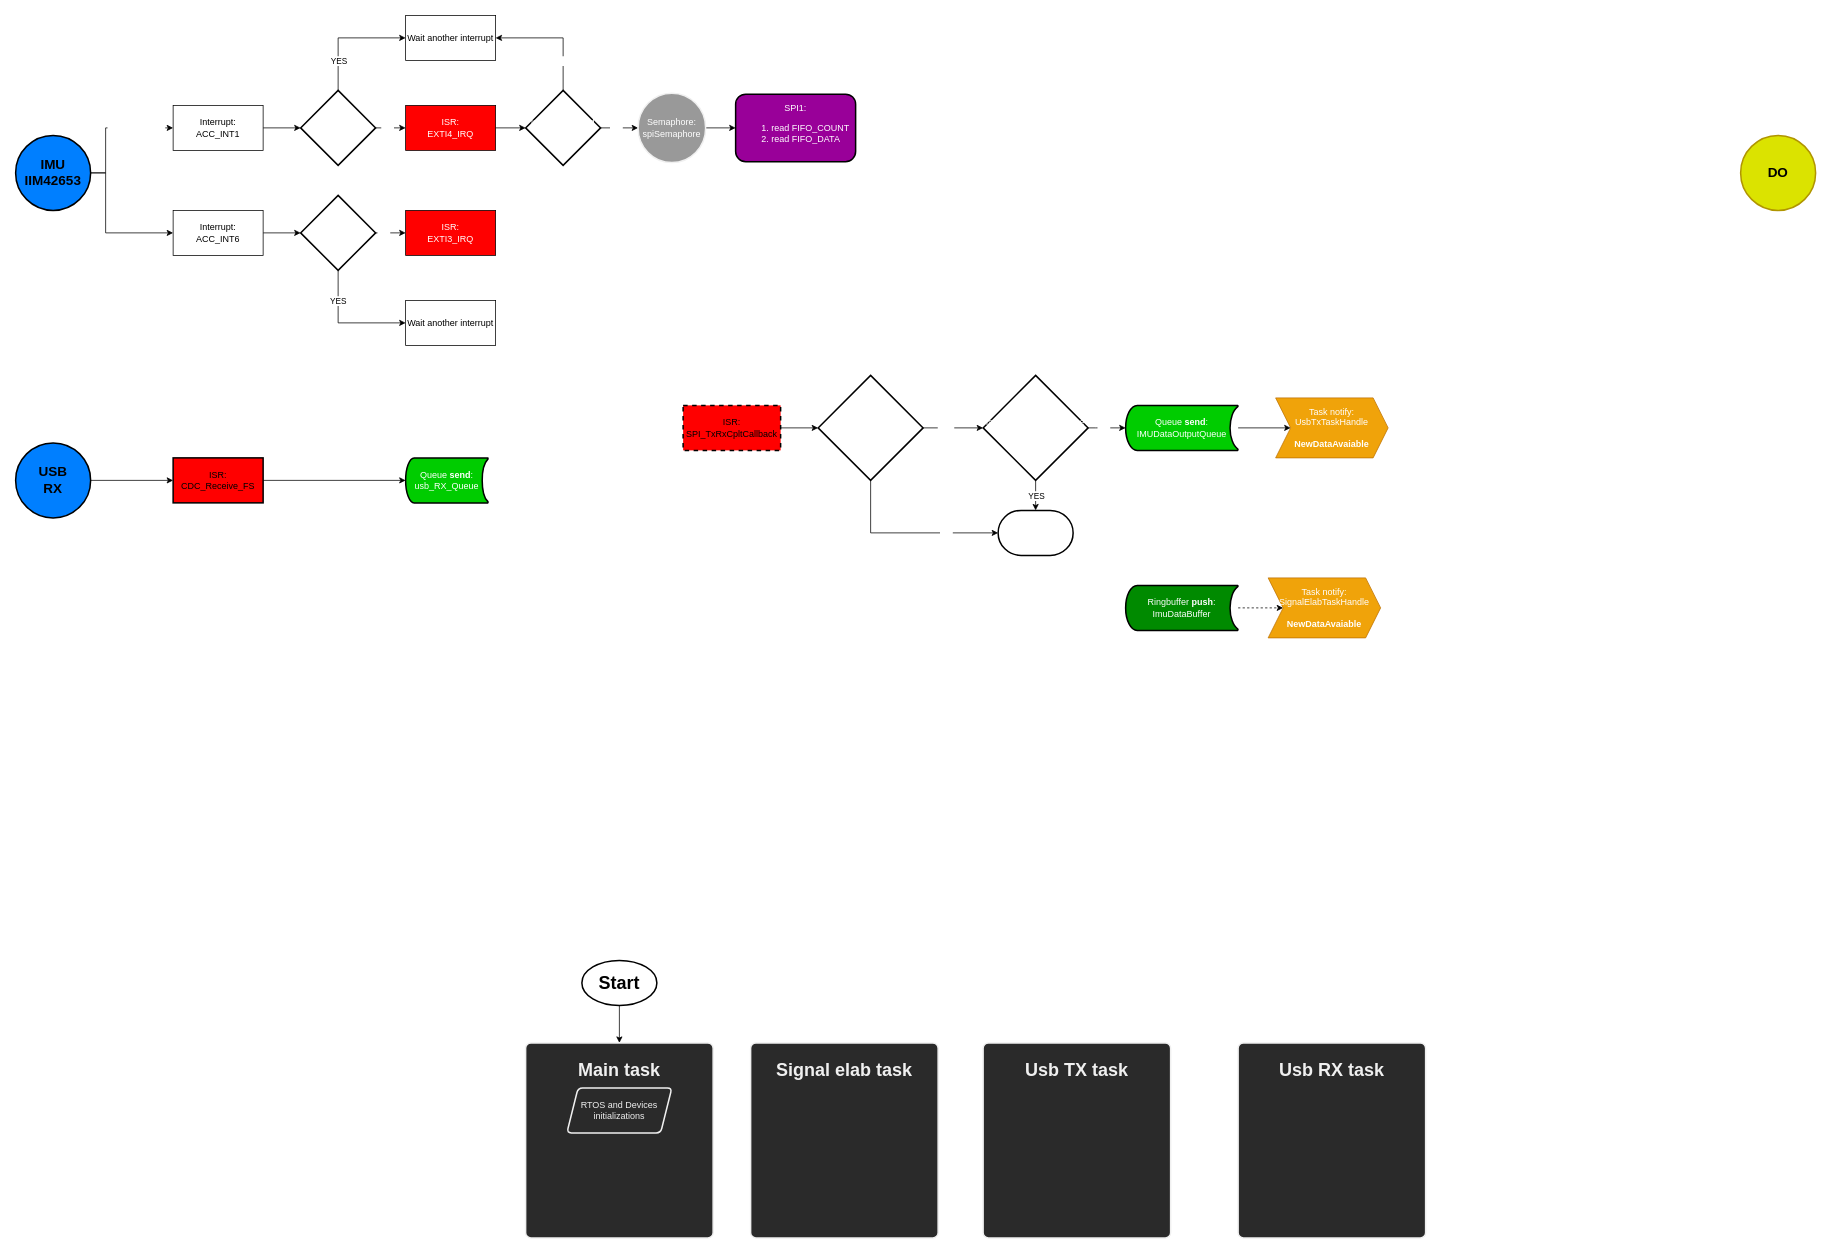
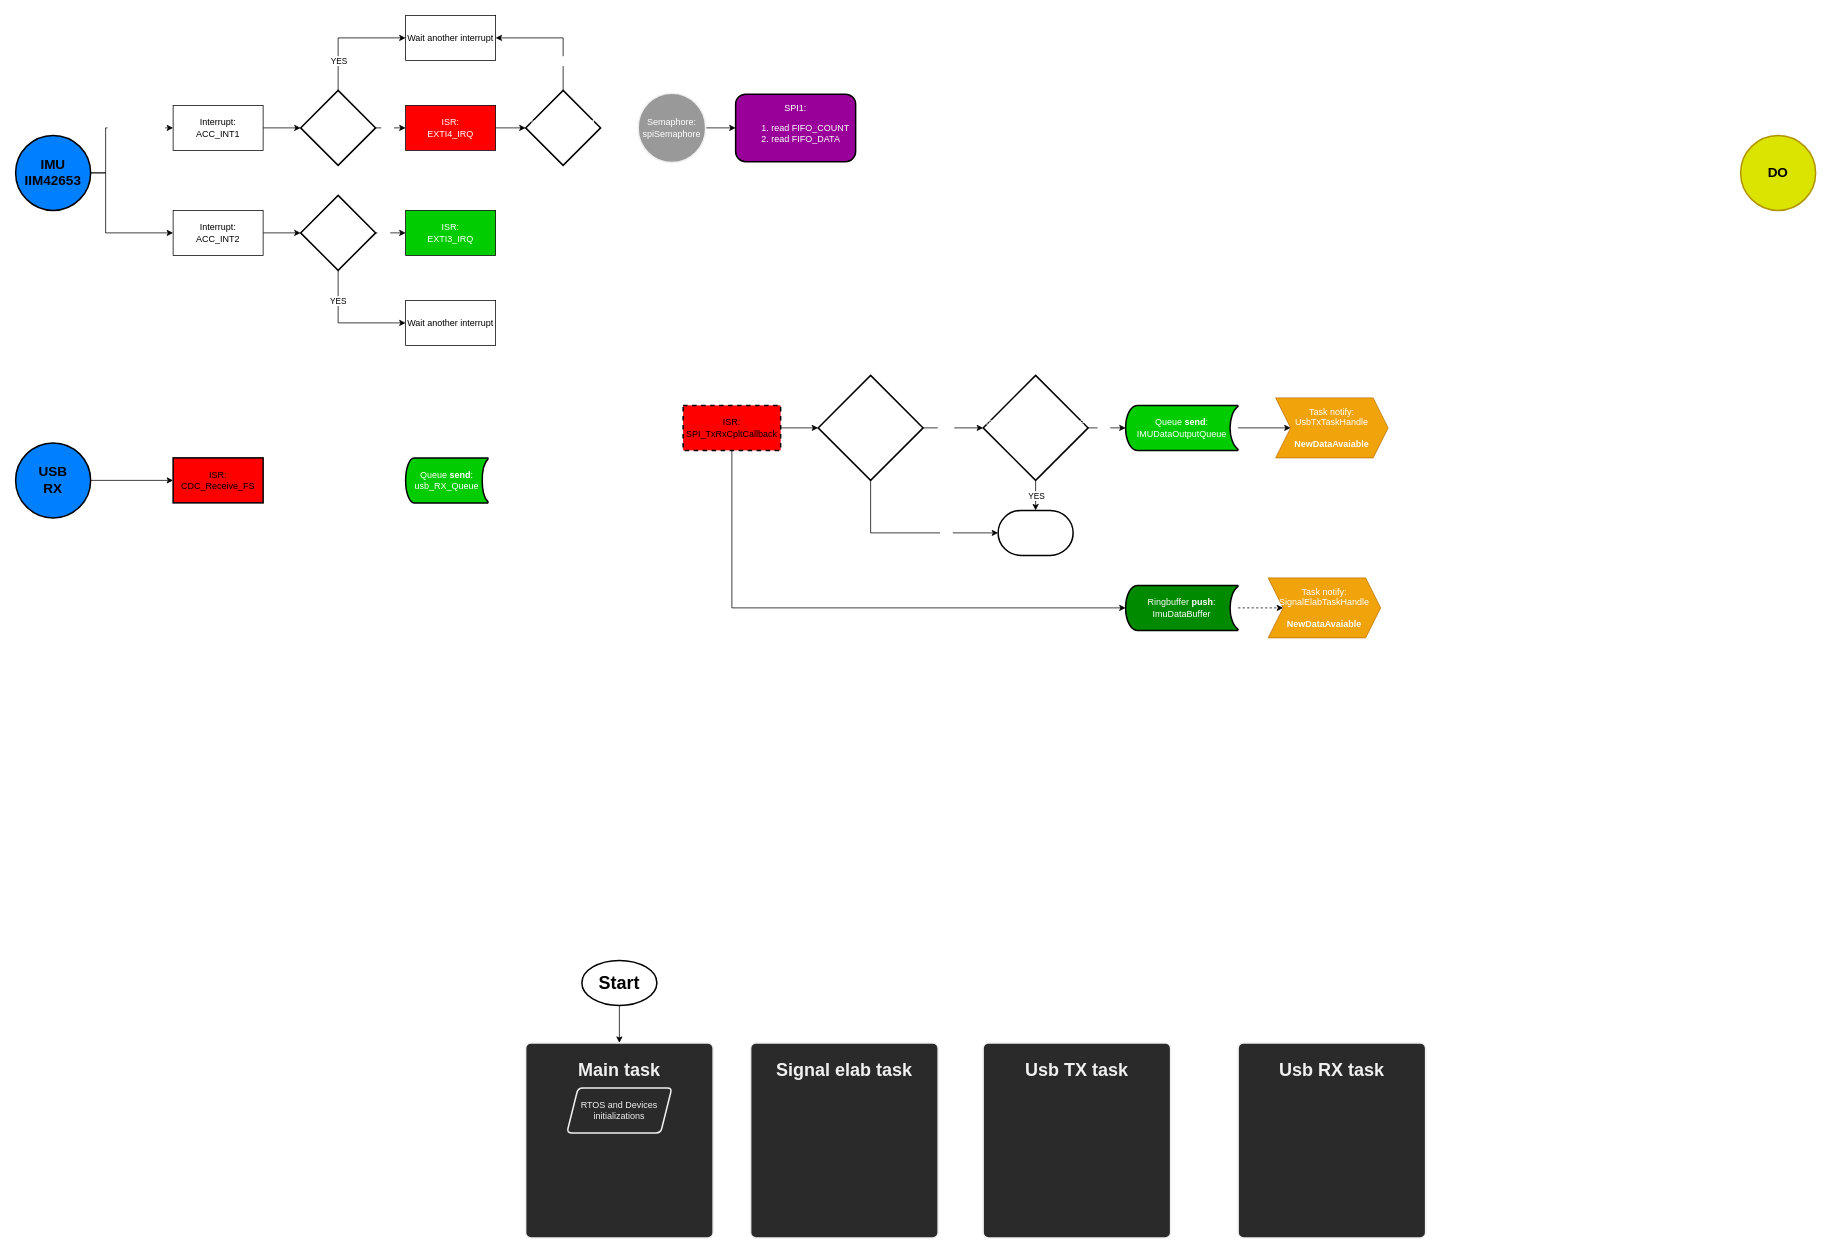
(631, 128) -> none
(218, 233) -> (218, 233)
(450, 233) -> (450, 233)
(331, 480) -> none
none -> (732, 607)
